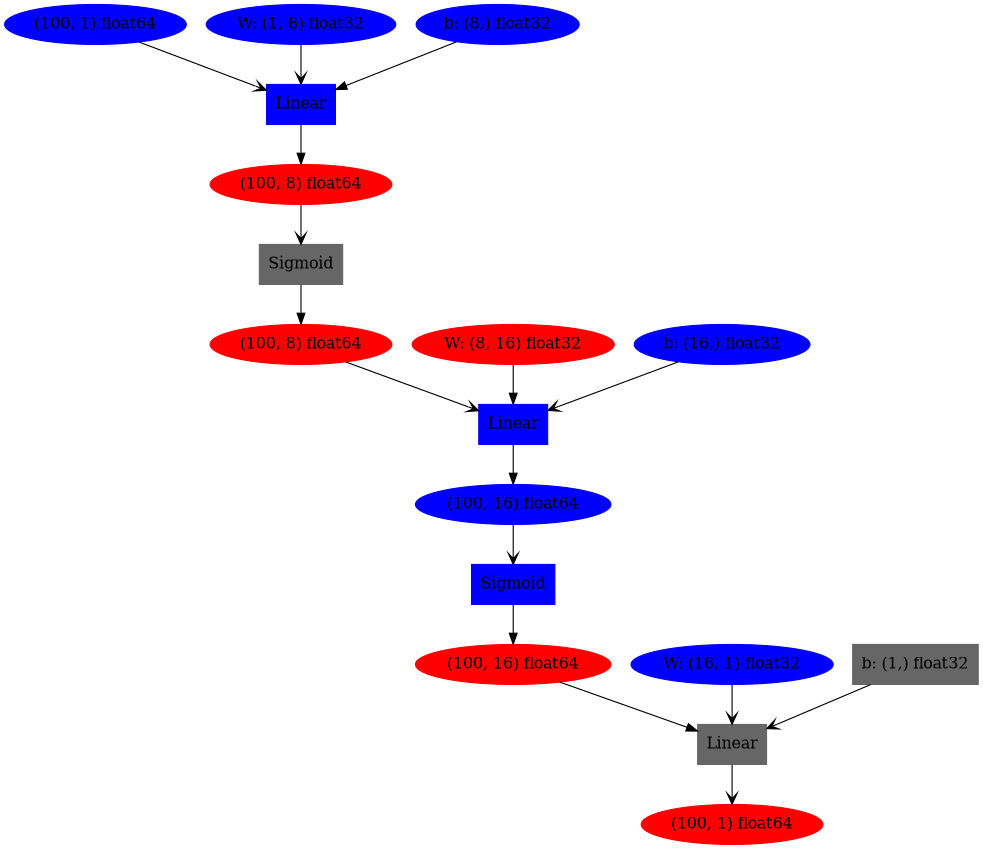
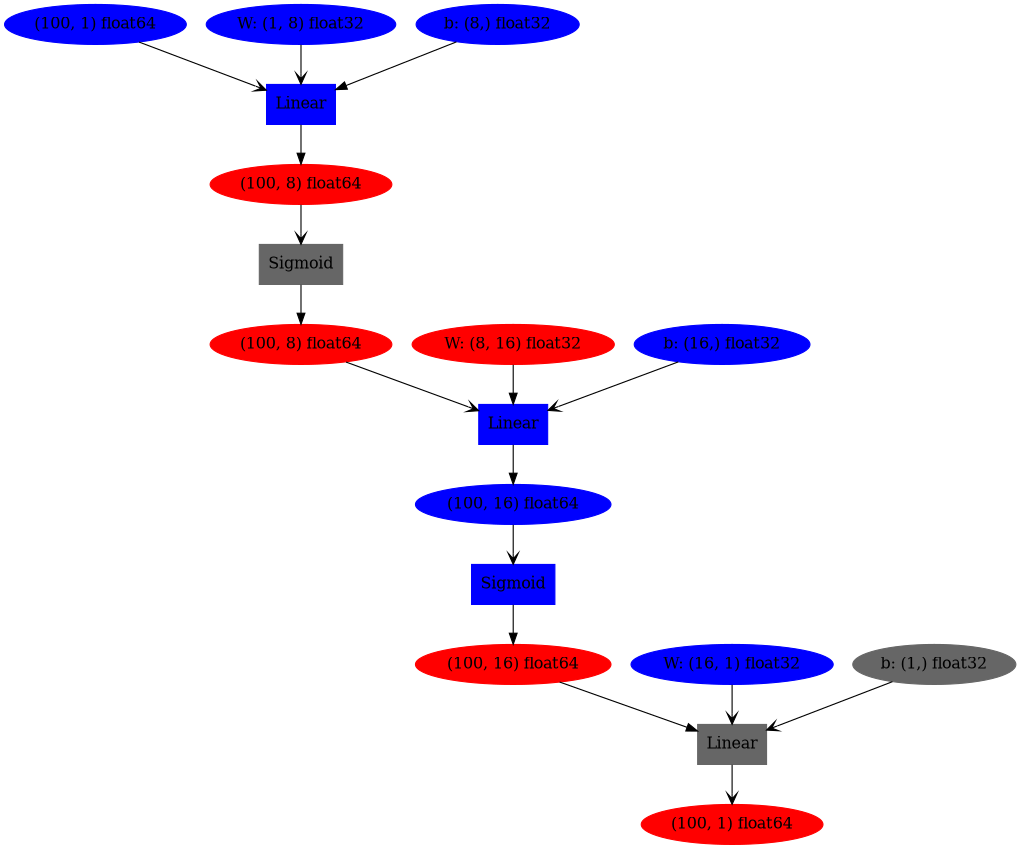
(915, 664) -> (934, 664)
